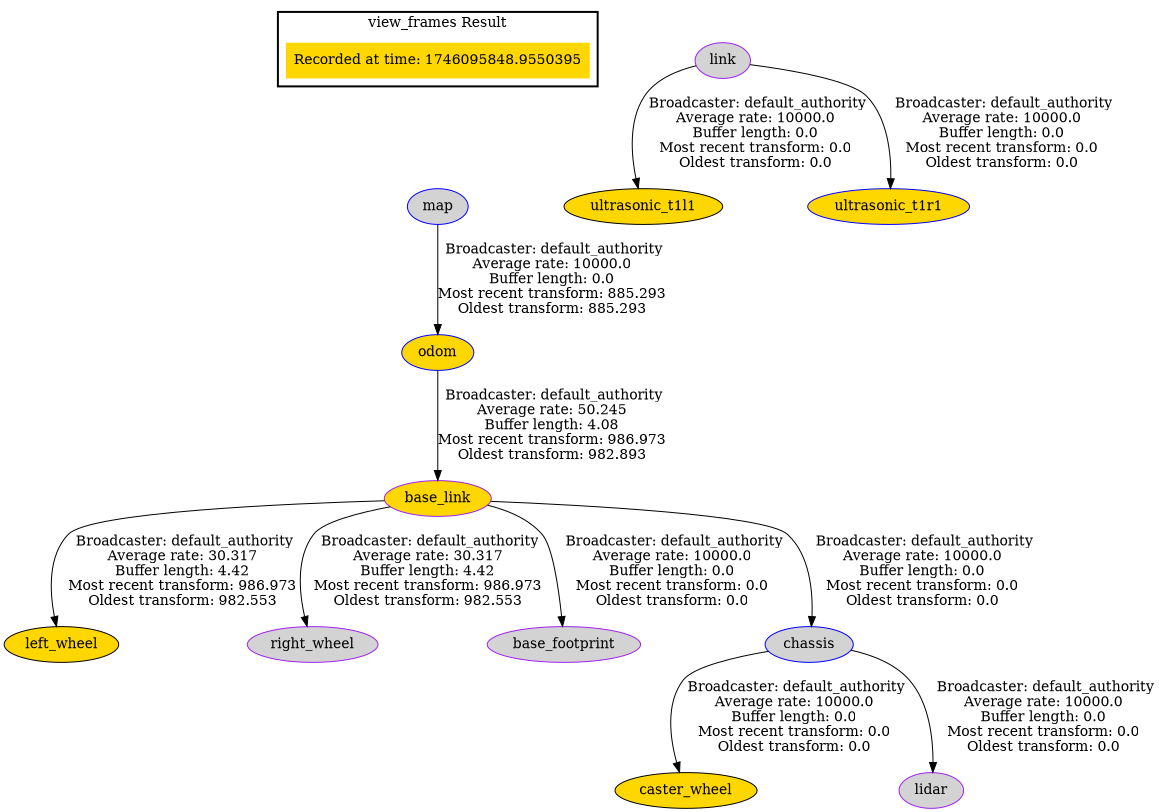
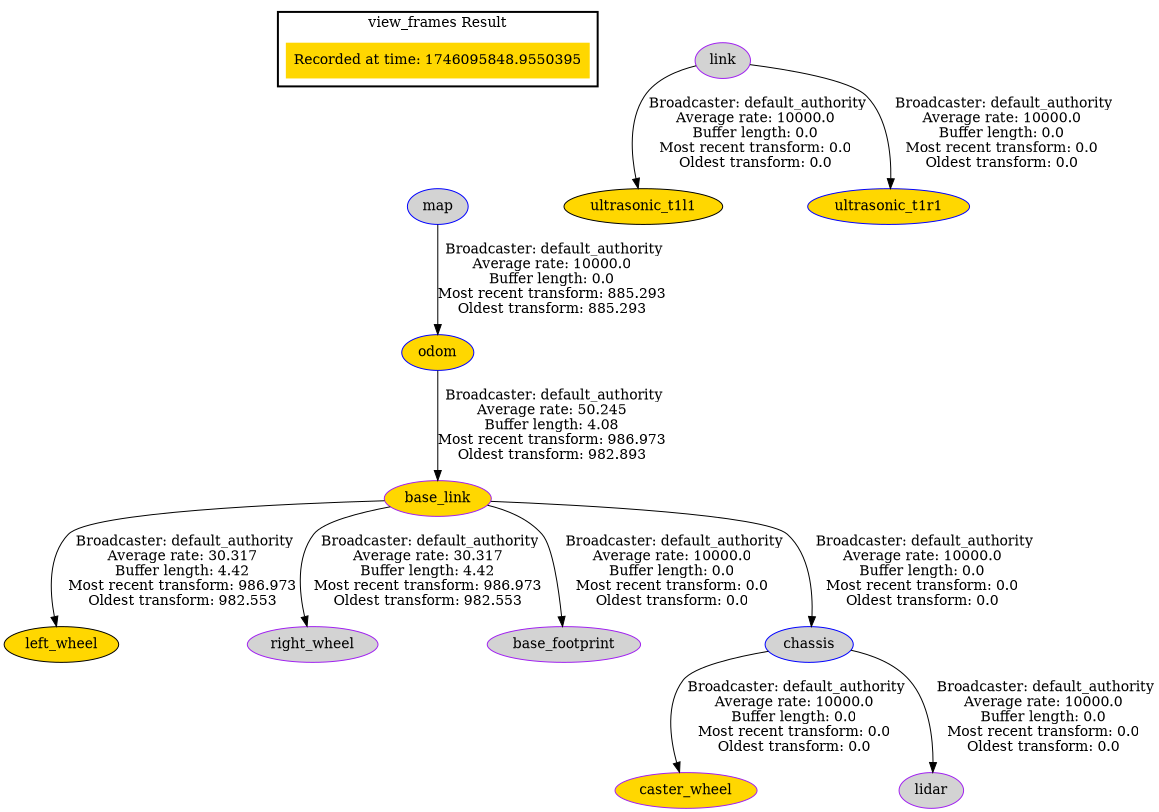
(686, 790) -> (686, 790)
